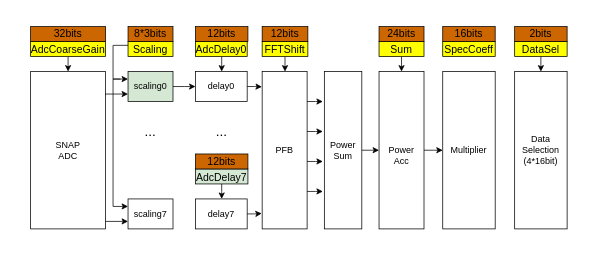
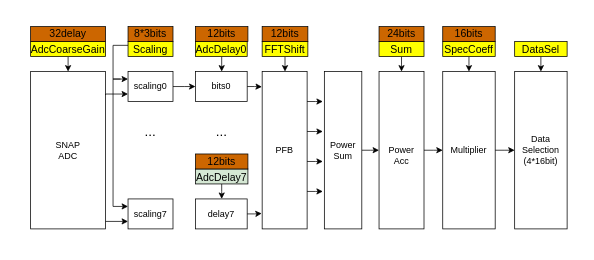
(68, 34) -> (68, 34)
(541, 34) -> none
none -> (469, 64)
(150, 87) -> (150, 87)
(221, 87) -> (221, 87)
none -> (502, 150)
